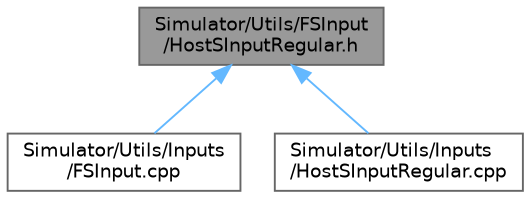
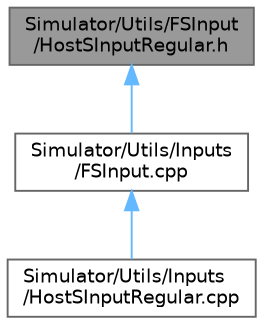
(338, 106) -> (132, 235)
